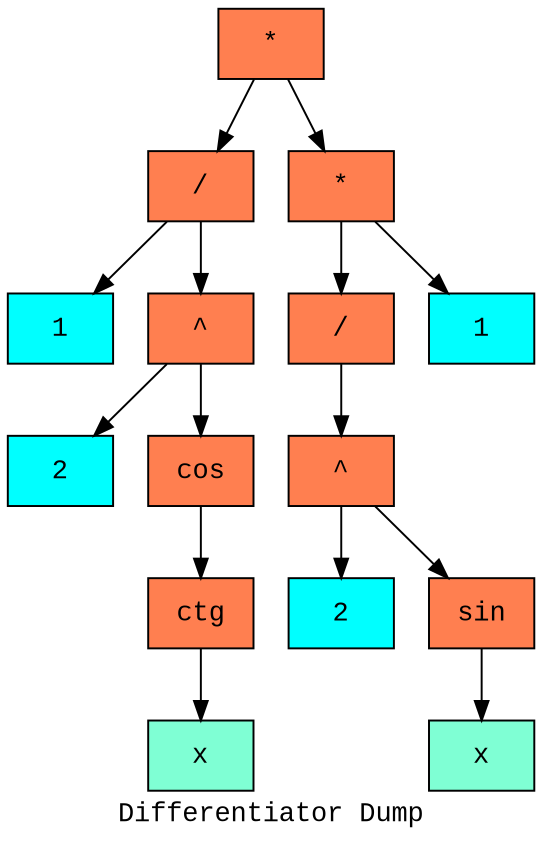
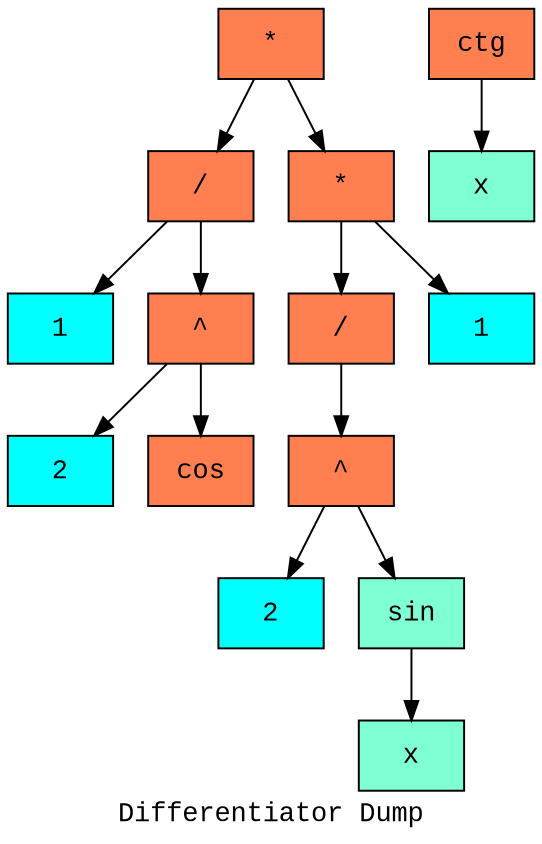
(201, 532) -> none
(482, 613) -> (411, 613)
